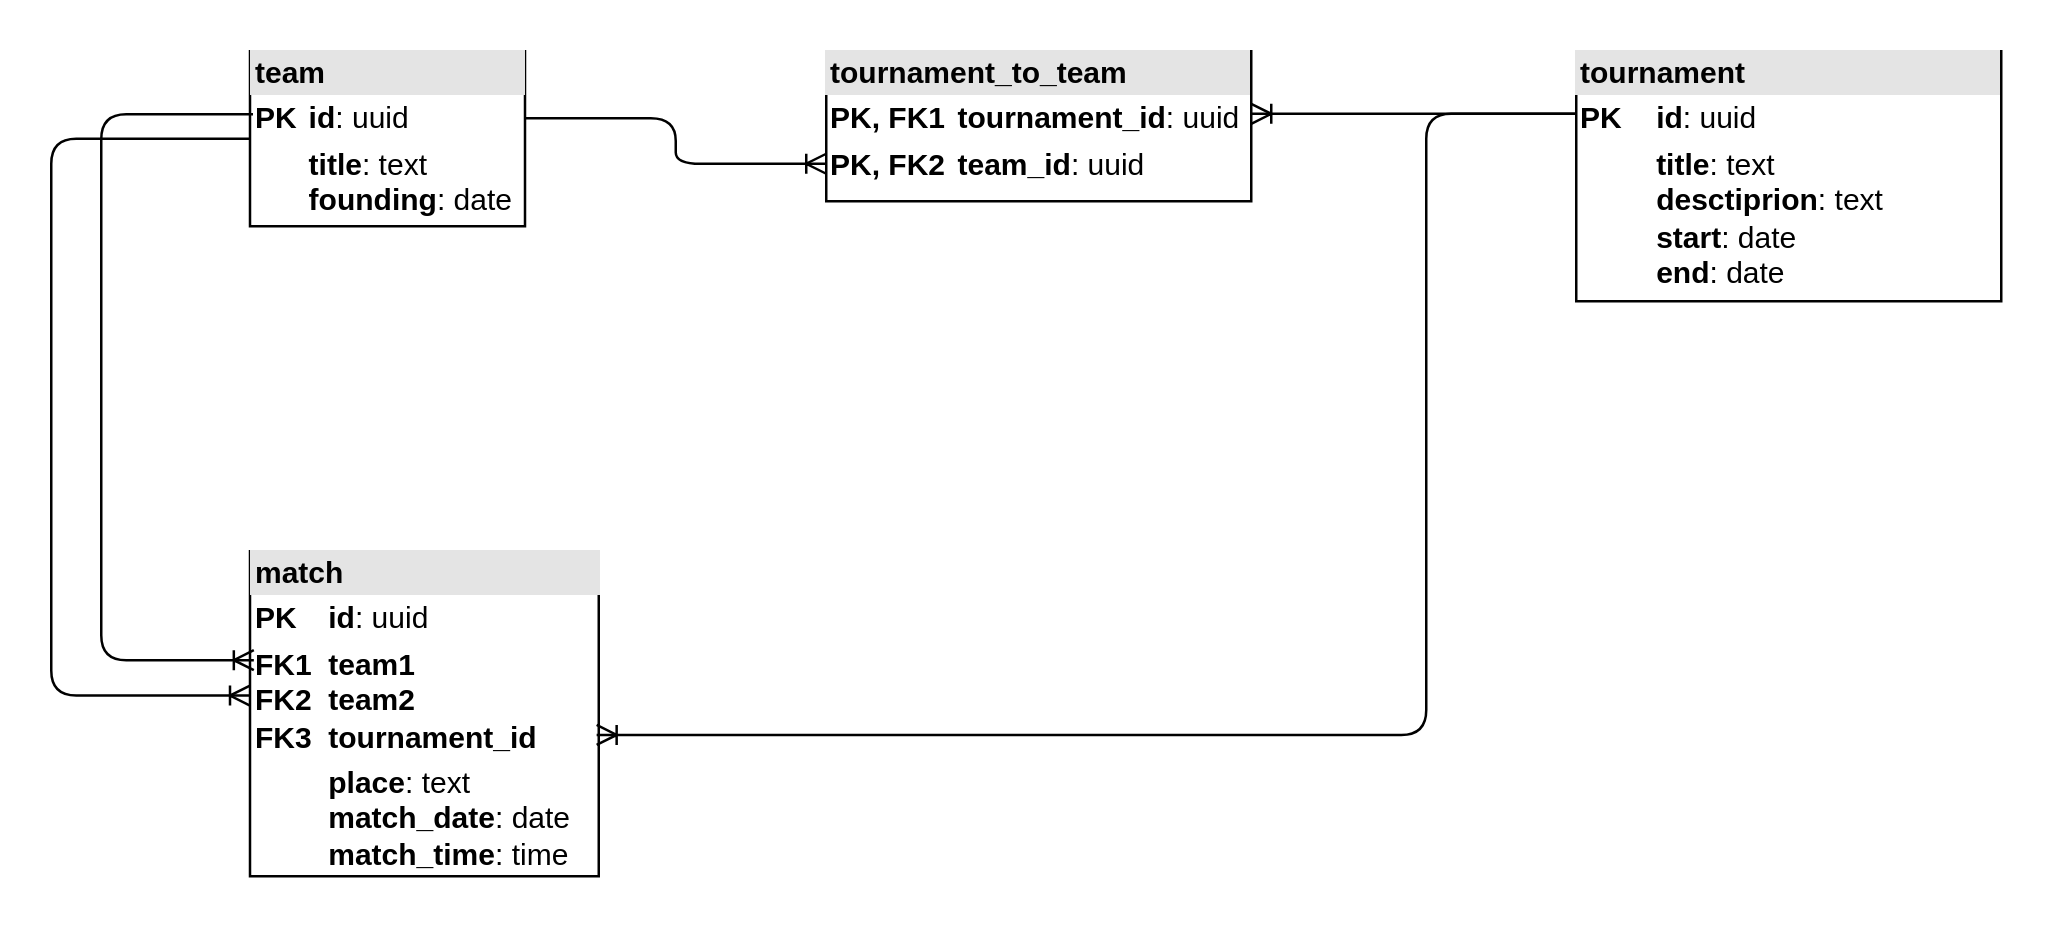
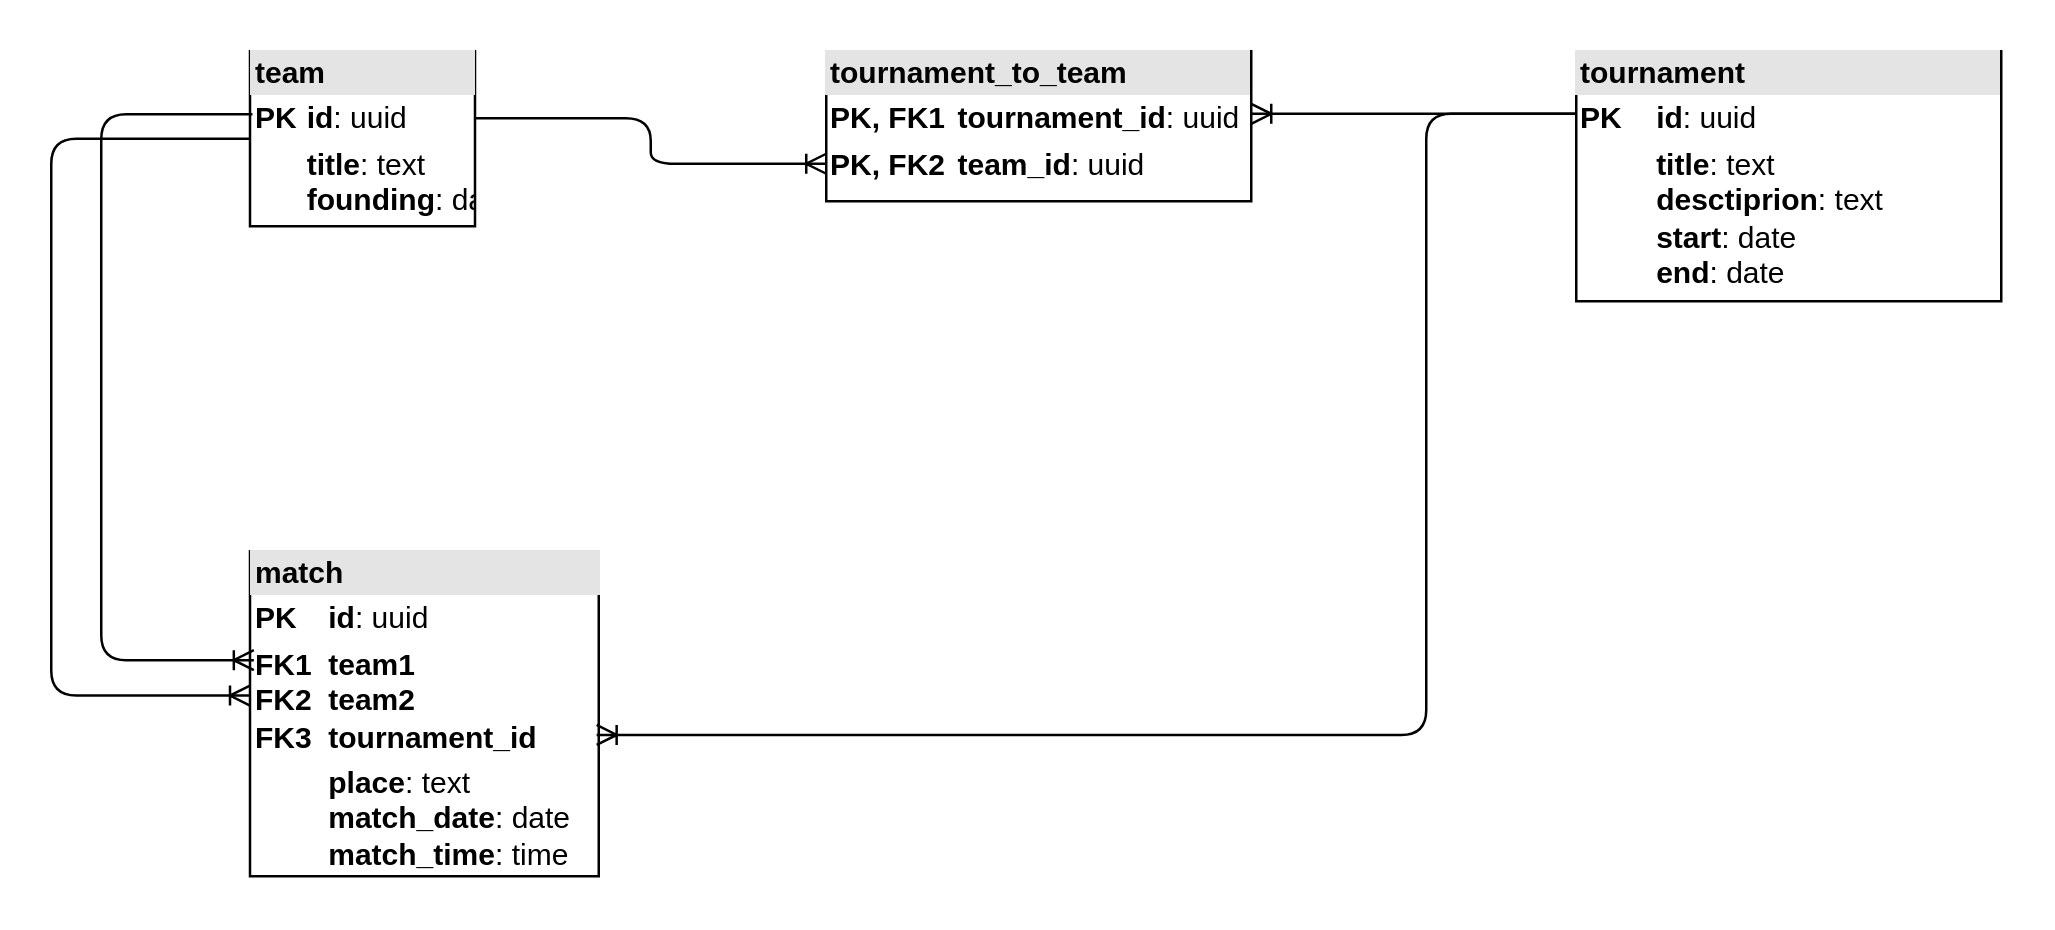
(388, 139) -> (363, 139)
